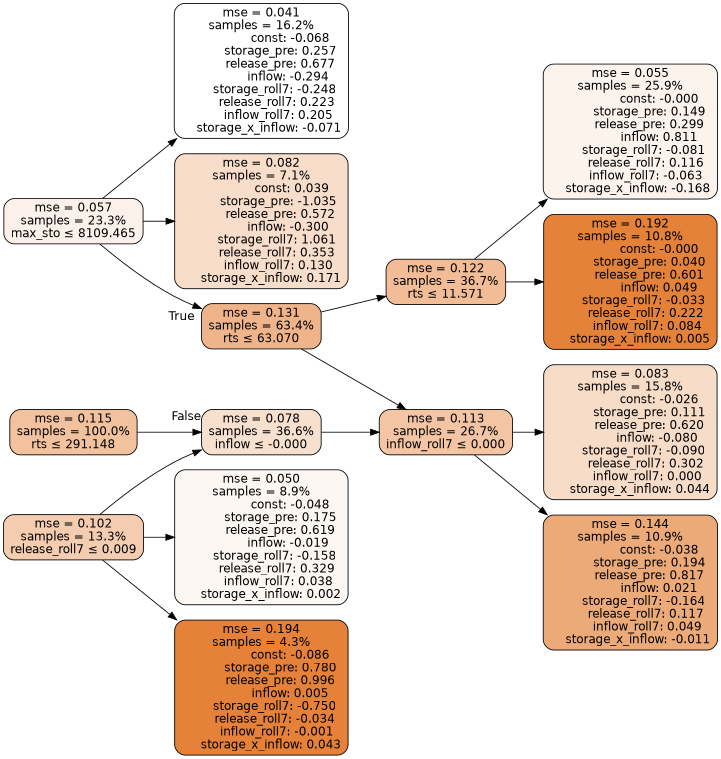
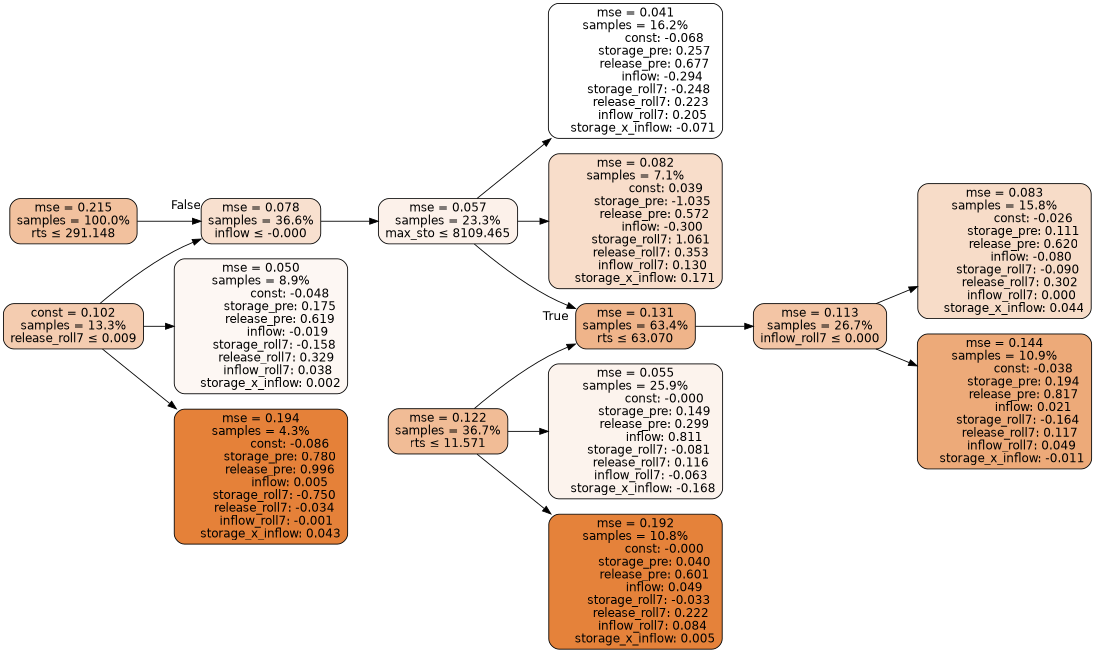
(349, 305) -> (519, 374)
(73, 432) -> (73, 221)
(346, 432) -> (345, 221)
(73, 537) -> (73, 326)
